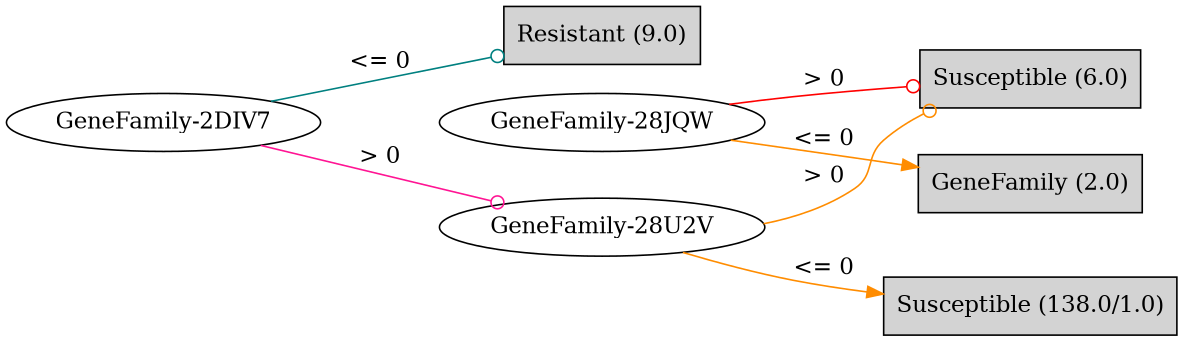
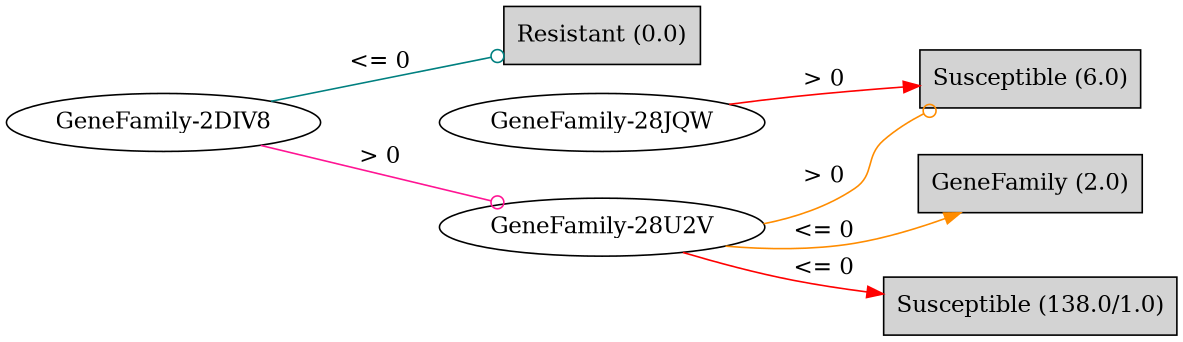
(602, 35) -> (602, 35)
(818, 94) -> (818, 94)
(164, 122) -> (164, 122)
(817, 152) -> (837, 246)
(774, 276) -> (774, 276)
